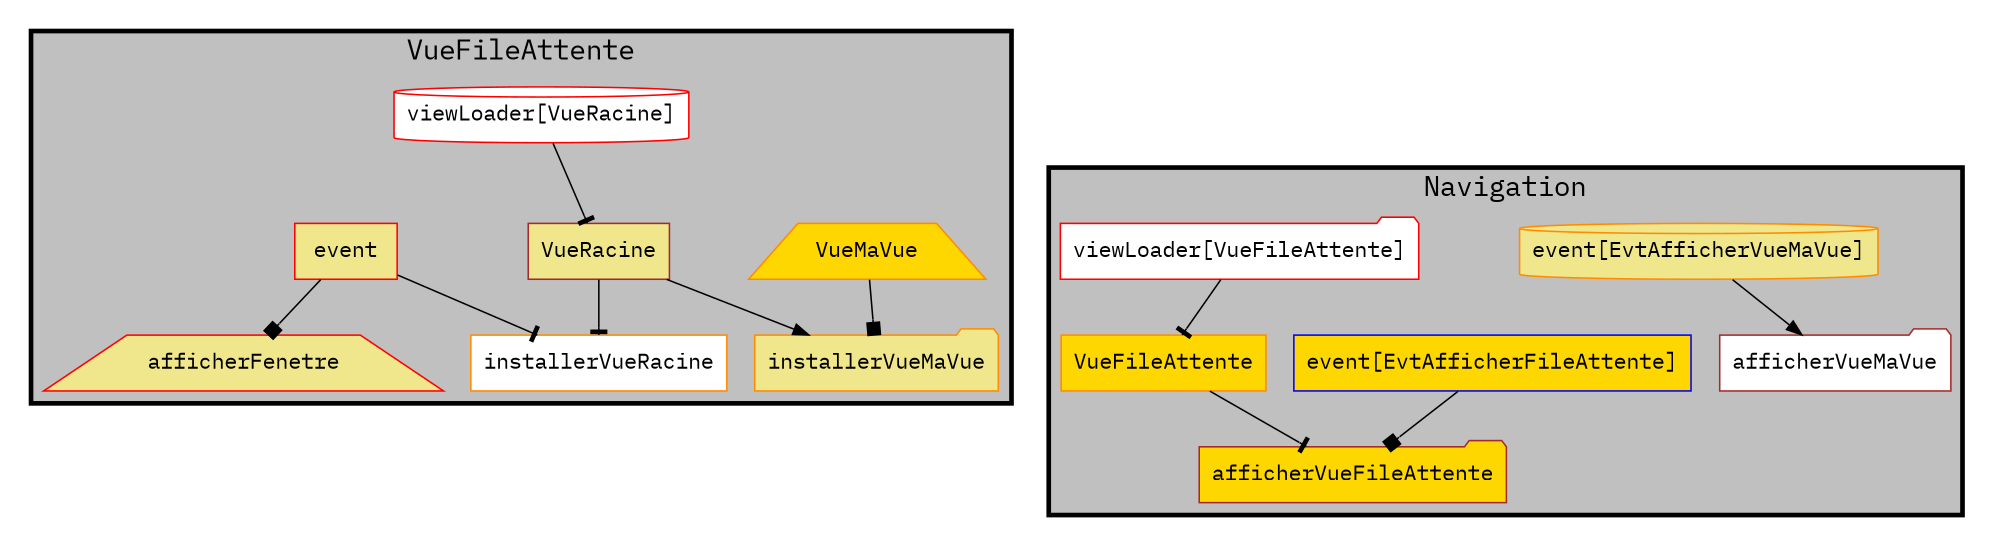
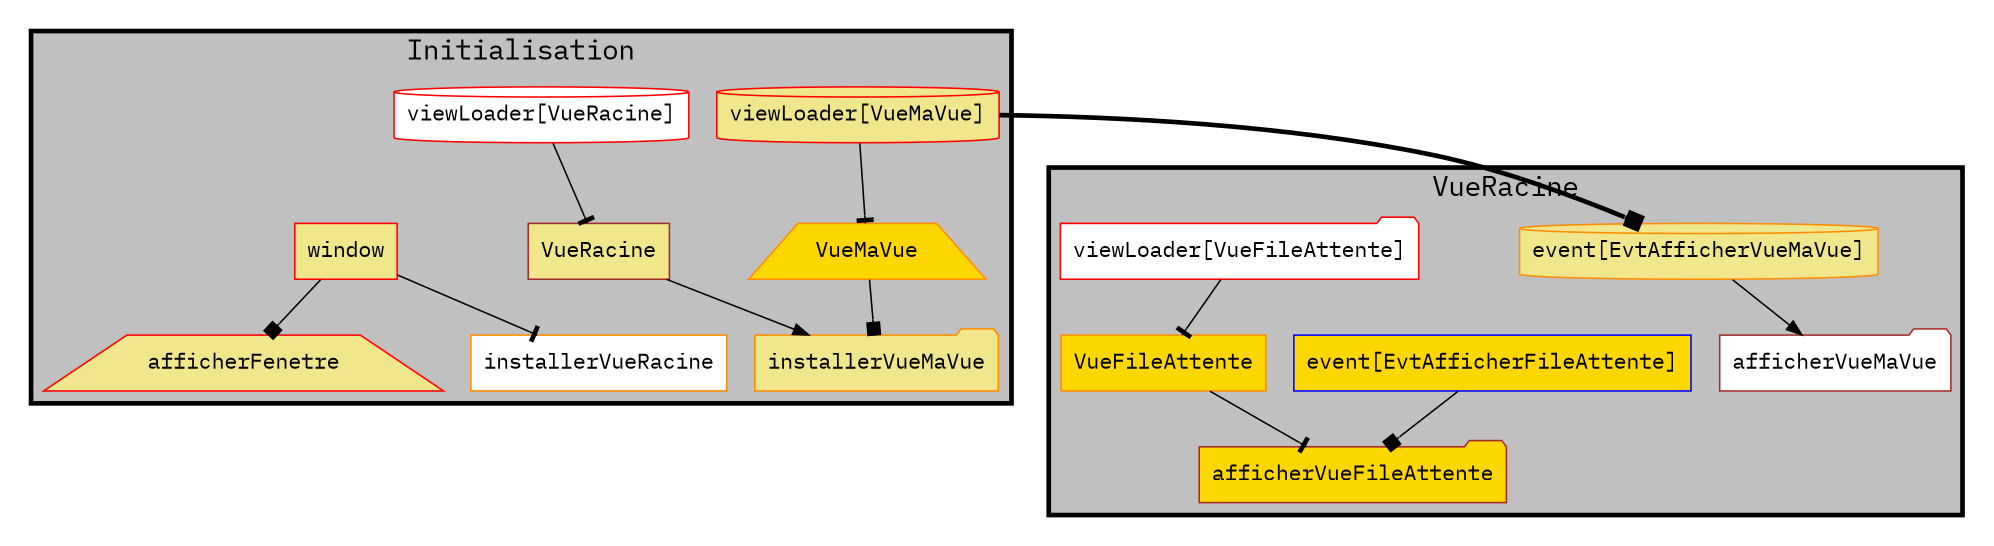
(521, 53) -> (521, 53)
none -> (858, 115)
(1506, 189) -> (1506, 189)
(346, 251) -> (346, 251)
(599, 303) -> none
